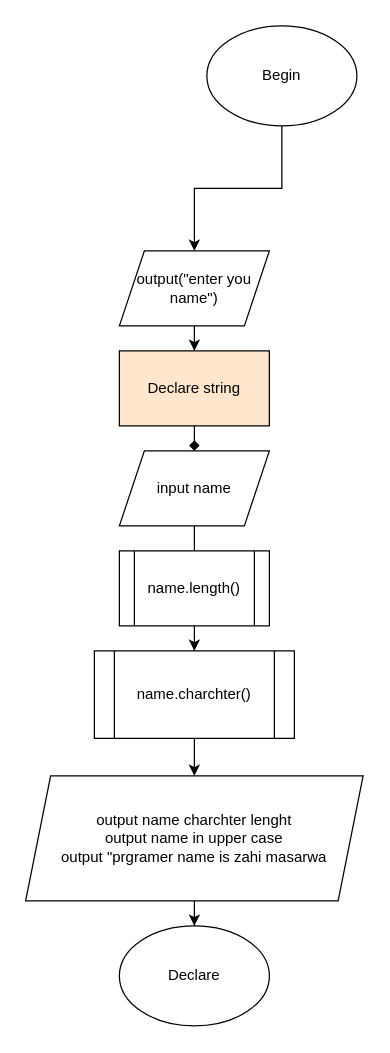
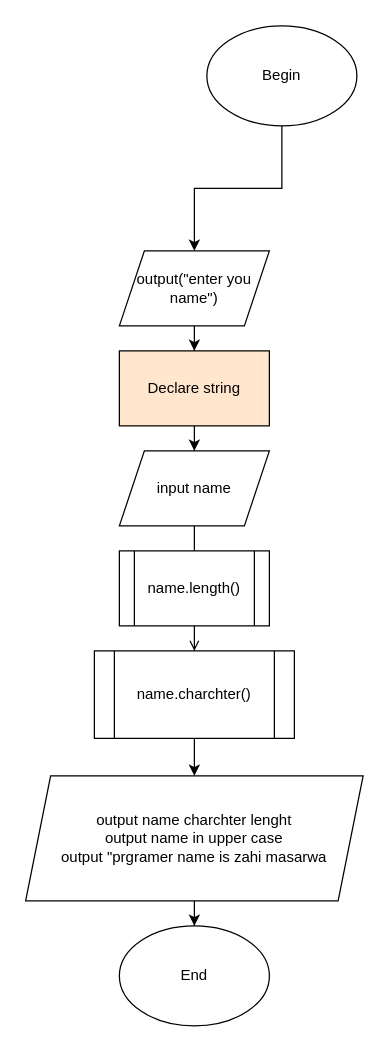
(194, 440) -> (194, 441)
(194, 641) -> (194, 643)
(194, 976) -> (194, 976)
